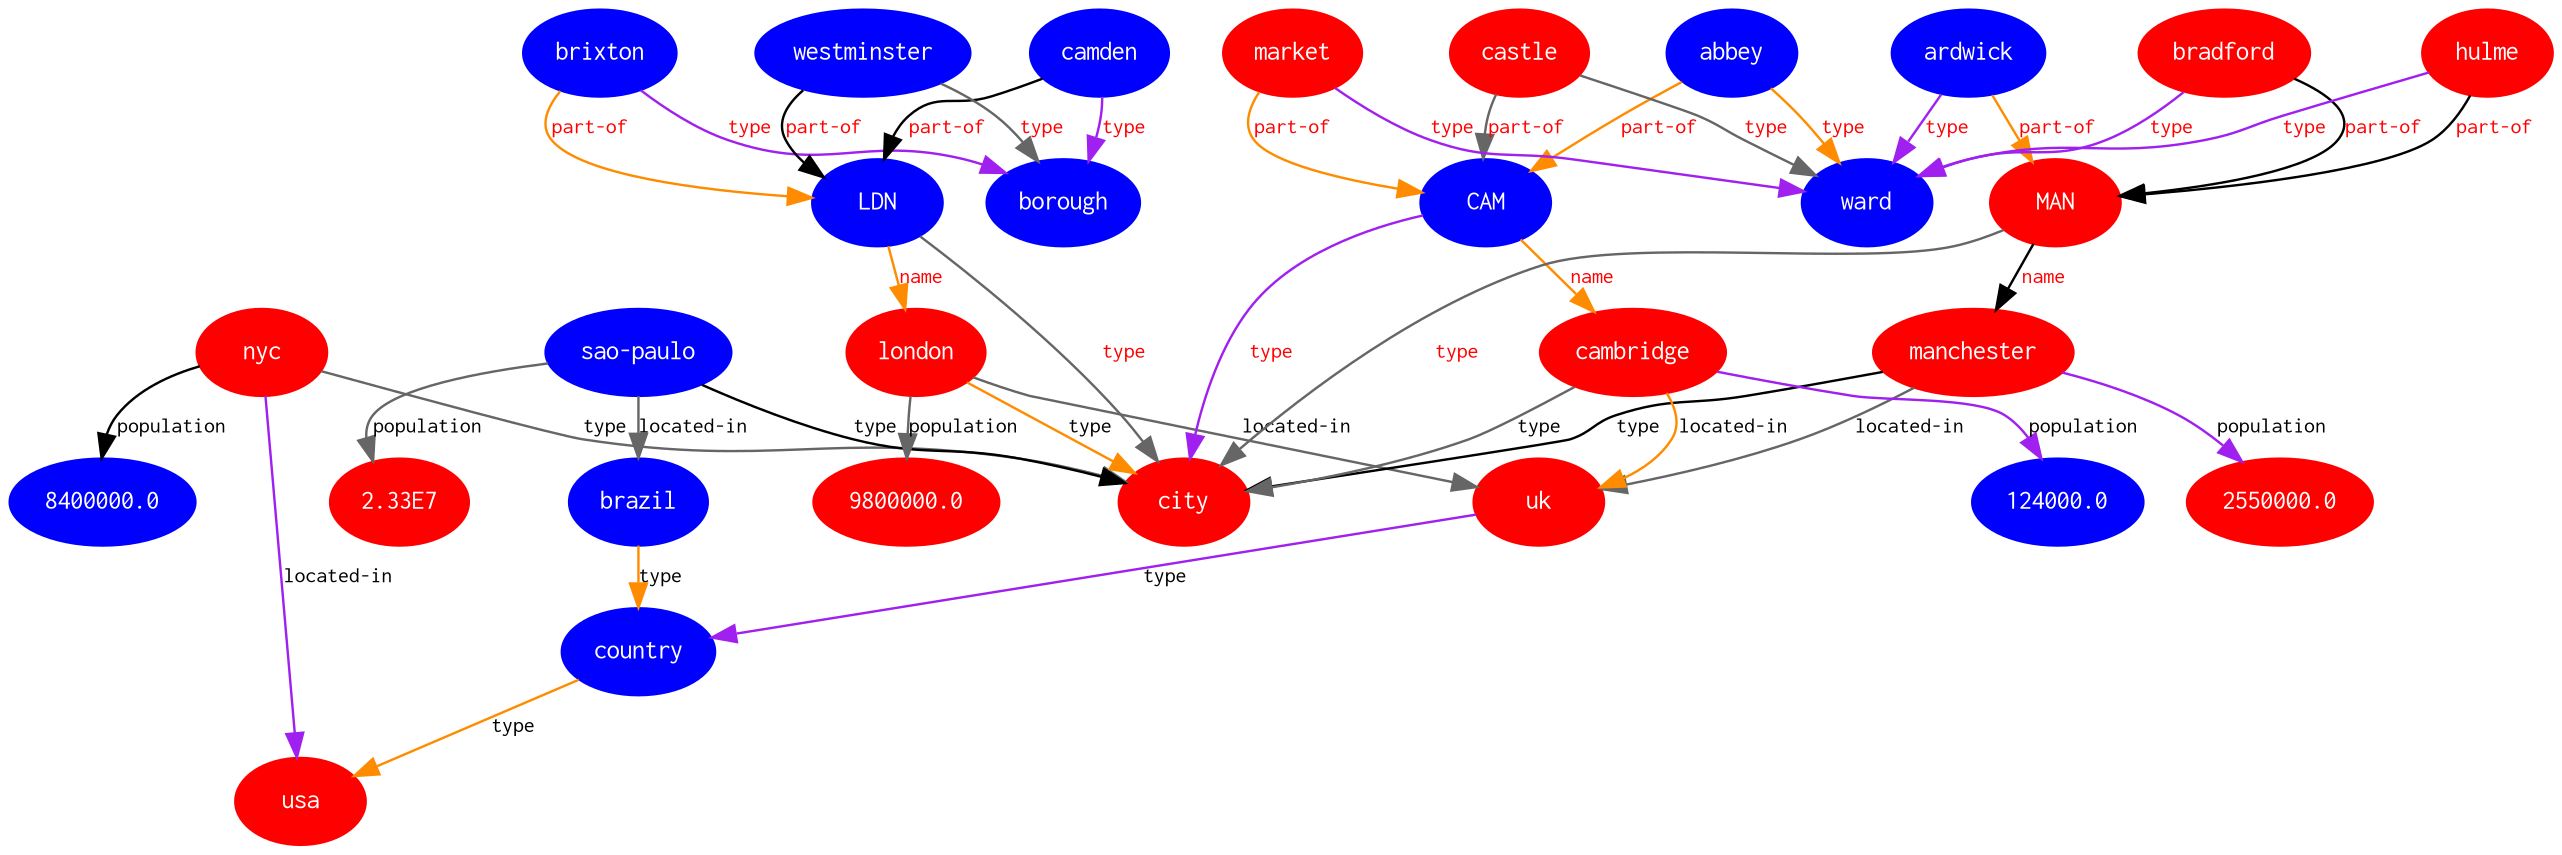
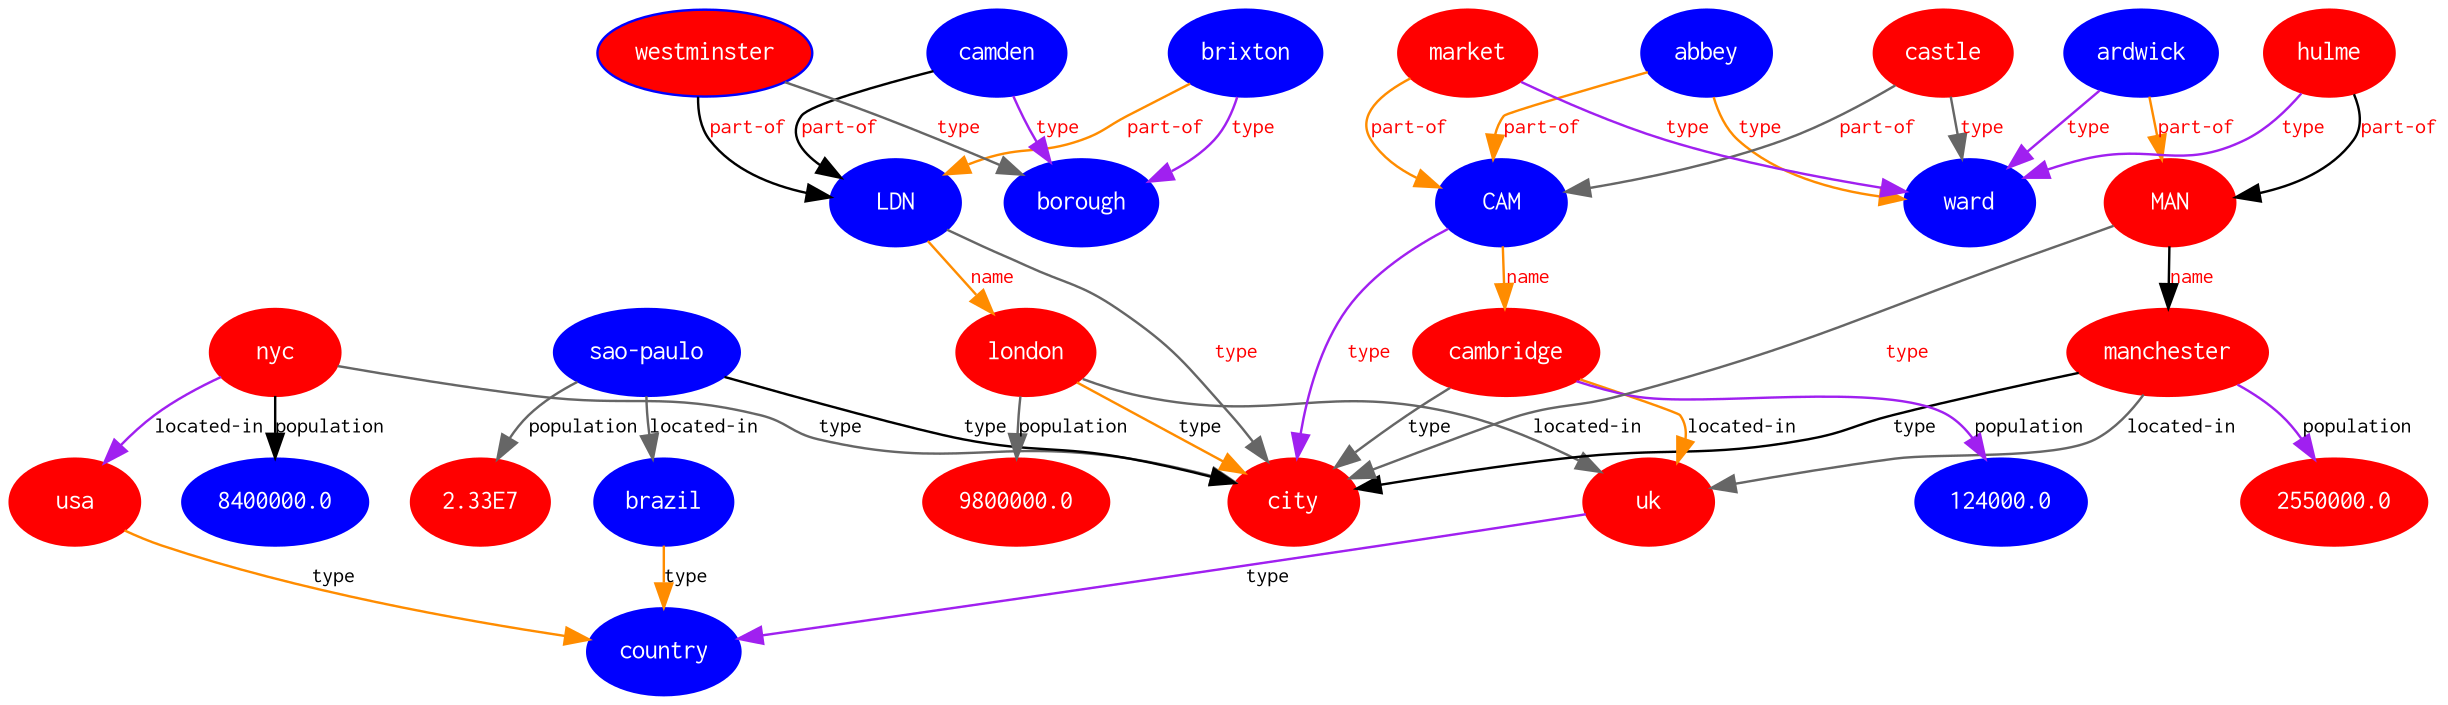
(863, 53) -> (705, 53)
(2224, 53) -> none
(478, 723) -> (342, 595)
